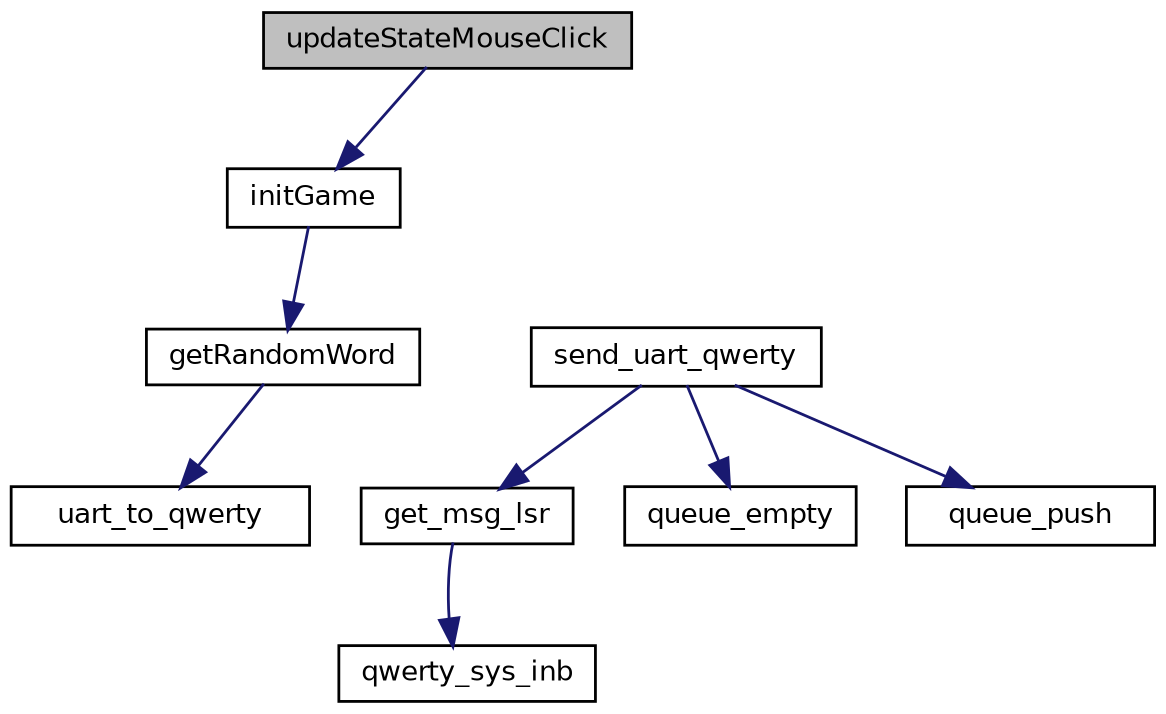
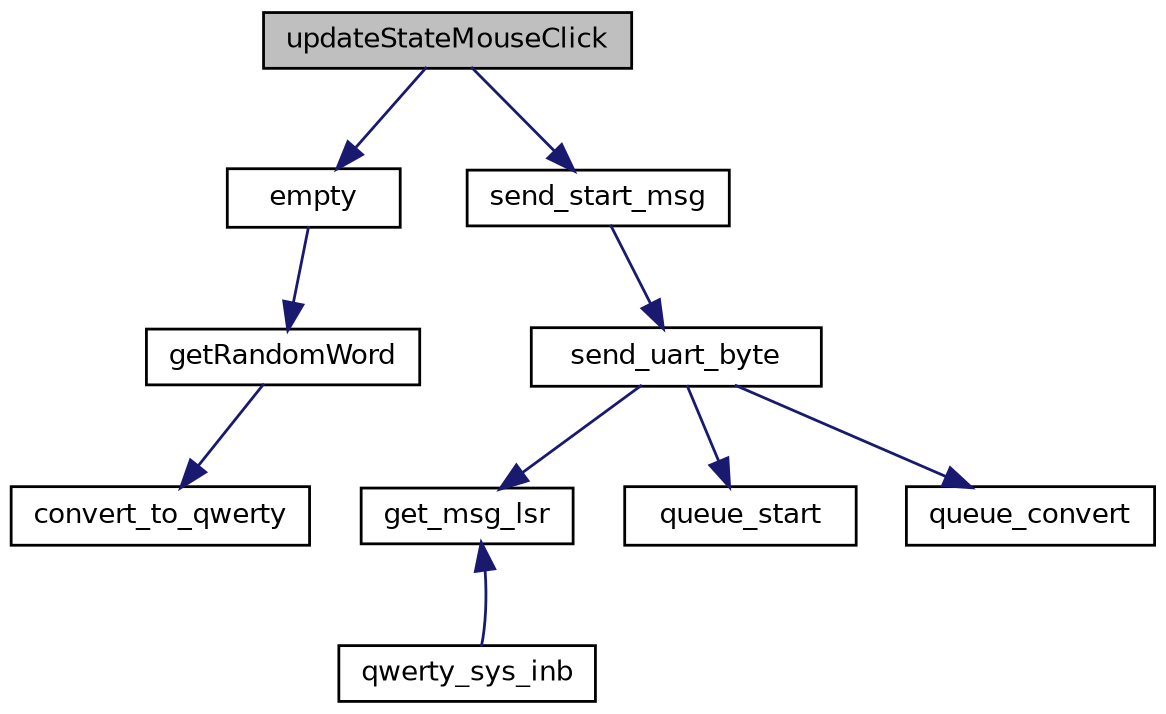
(314, 198) -> (314, 198)
none -> (598, 198)
(676, 357) -> (676, 357)
(160, 516) -> (160, 516)
(740, 516) -> (740, 516)
(1030, 516) -> (1030, 516)
(449, 581) -> (486, 609)
